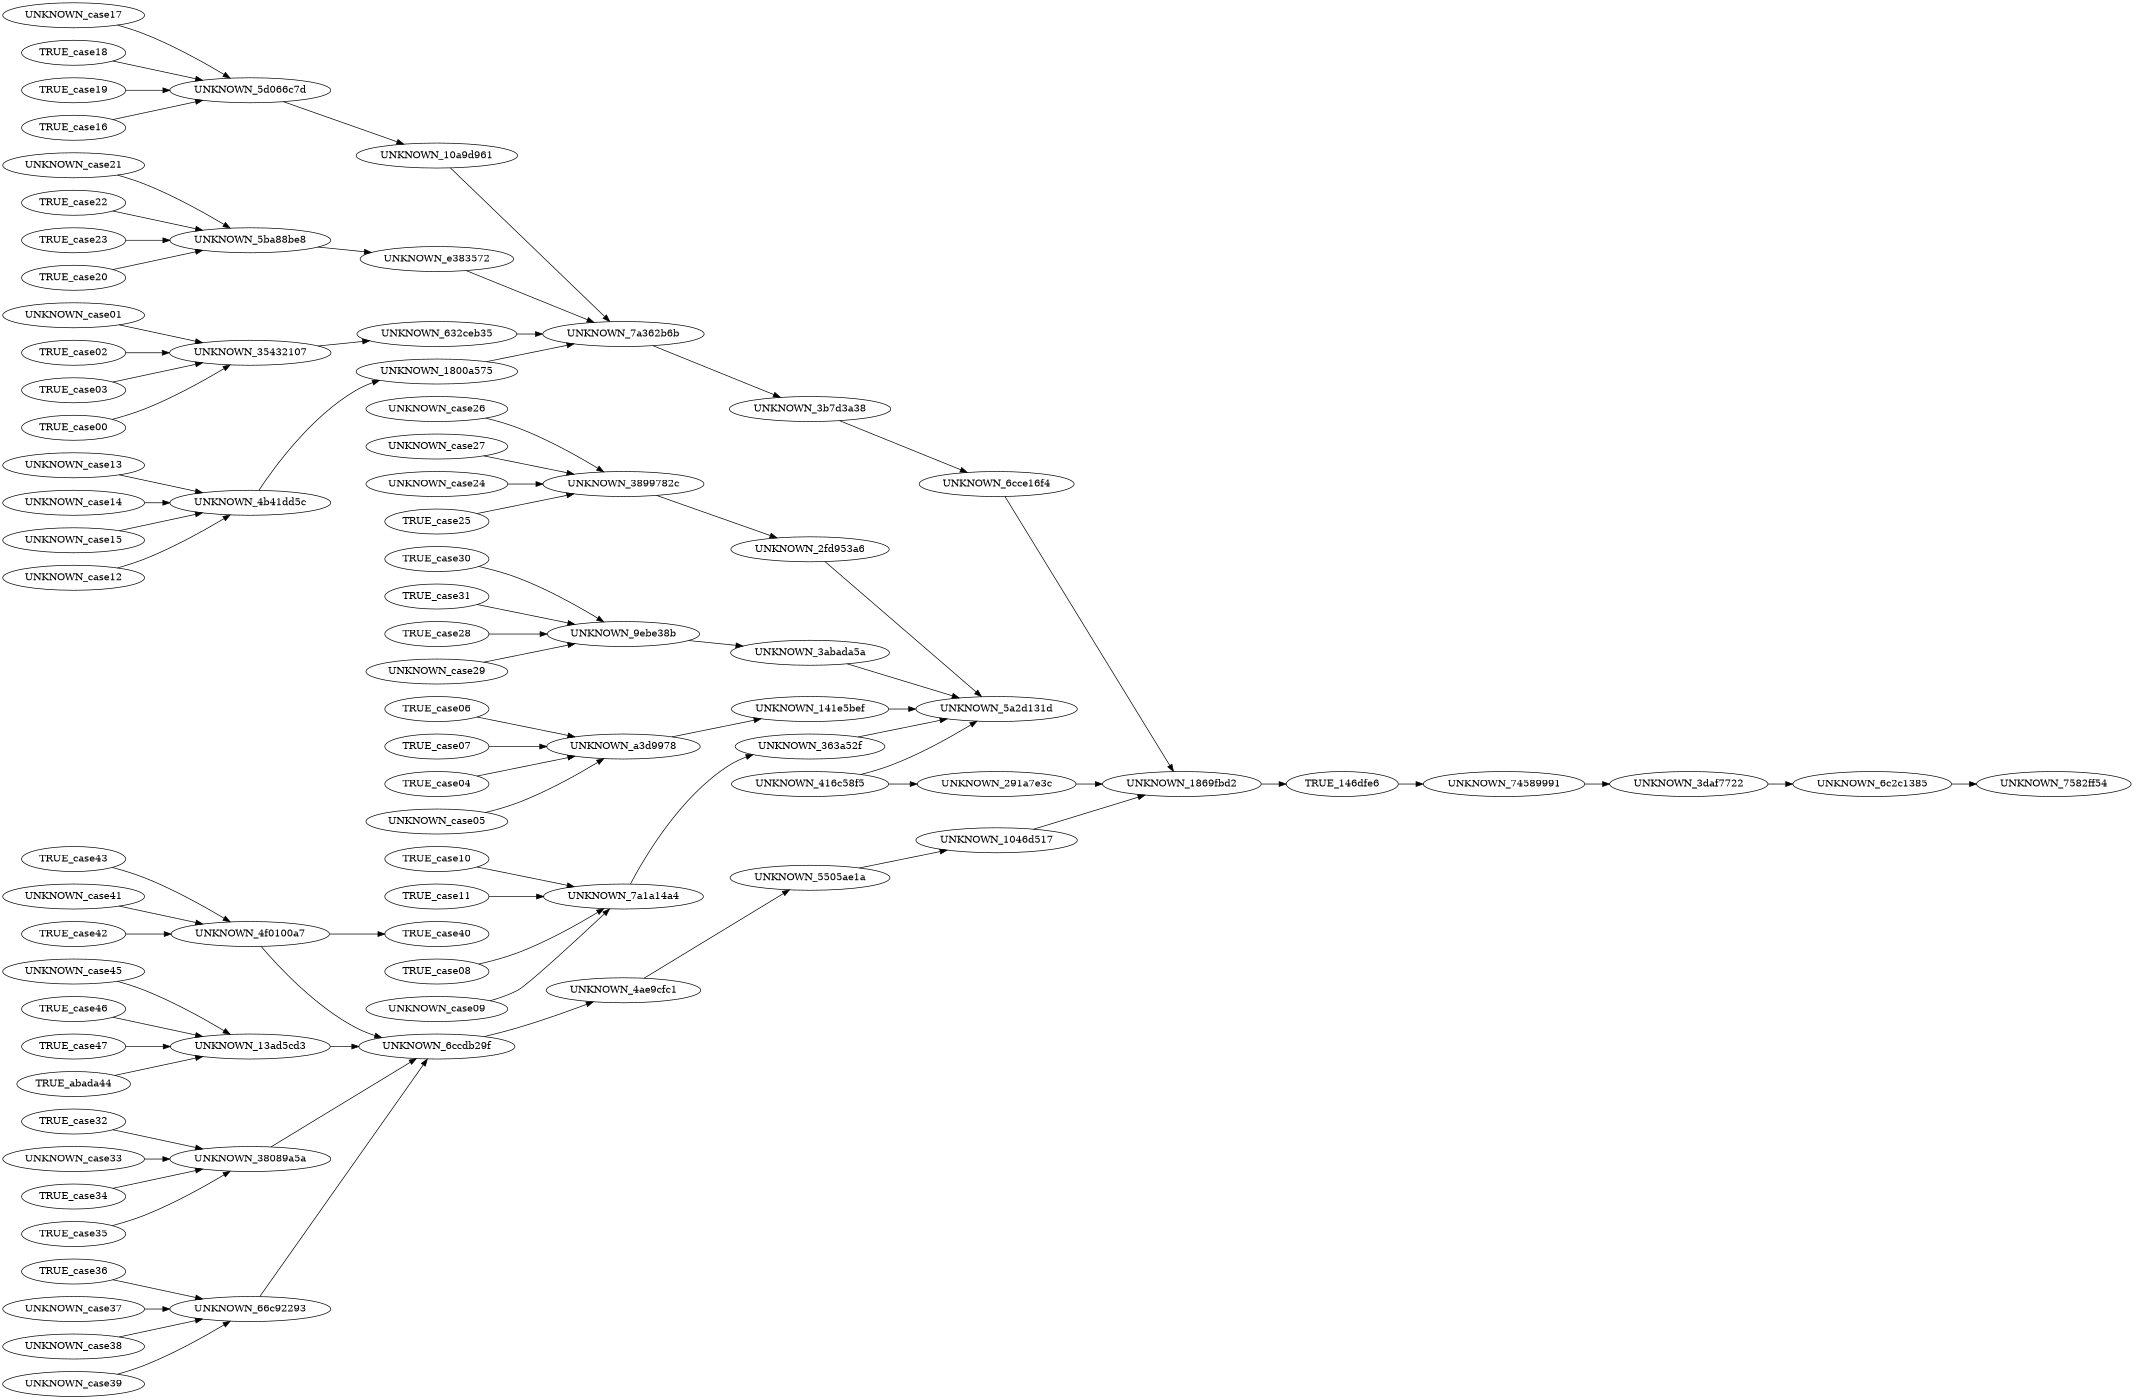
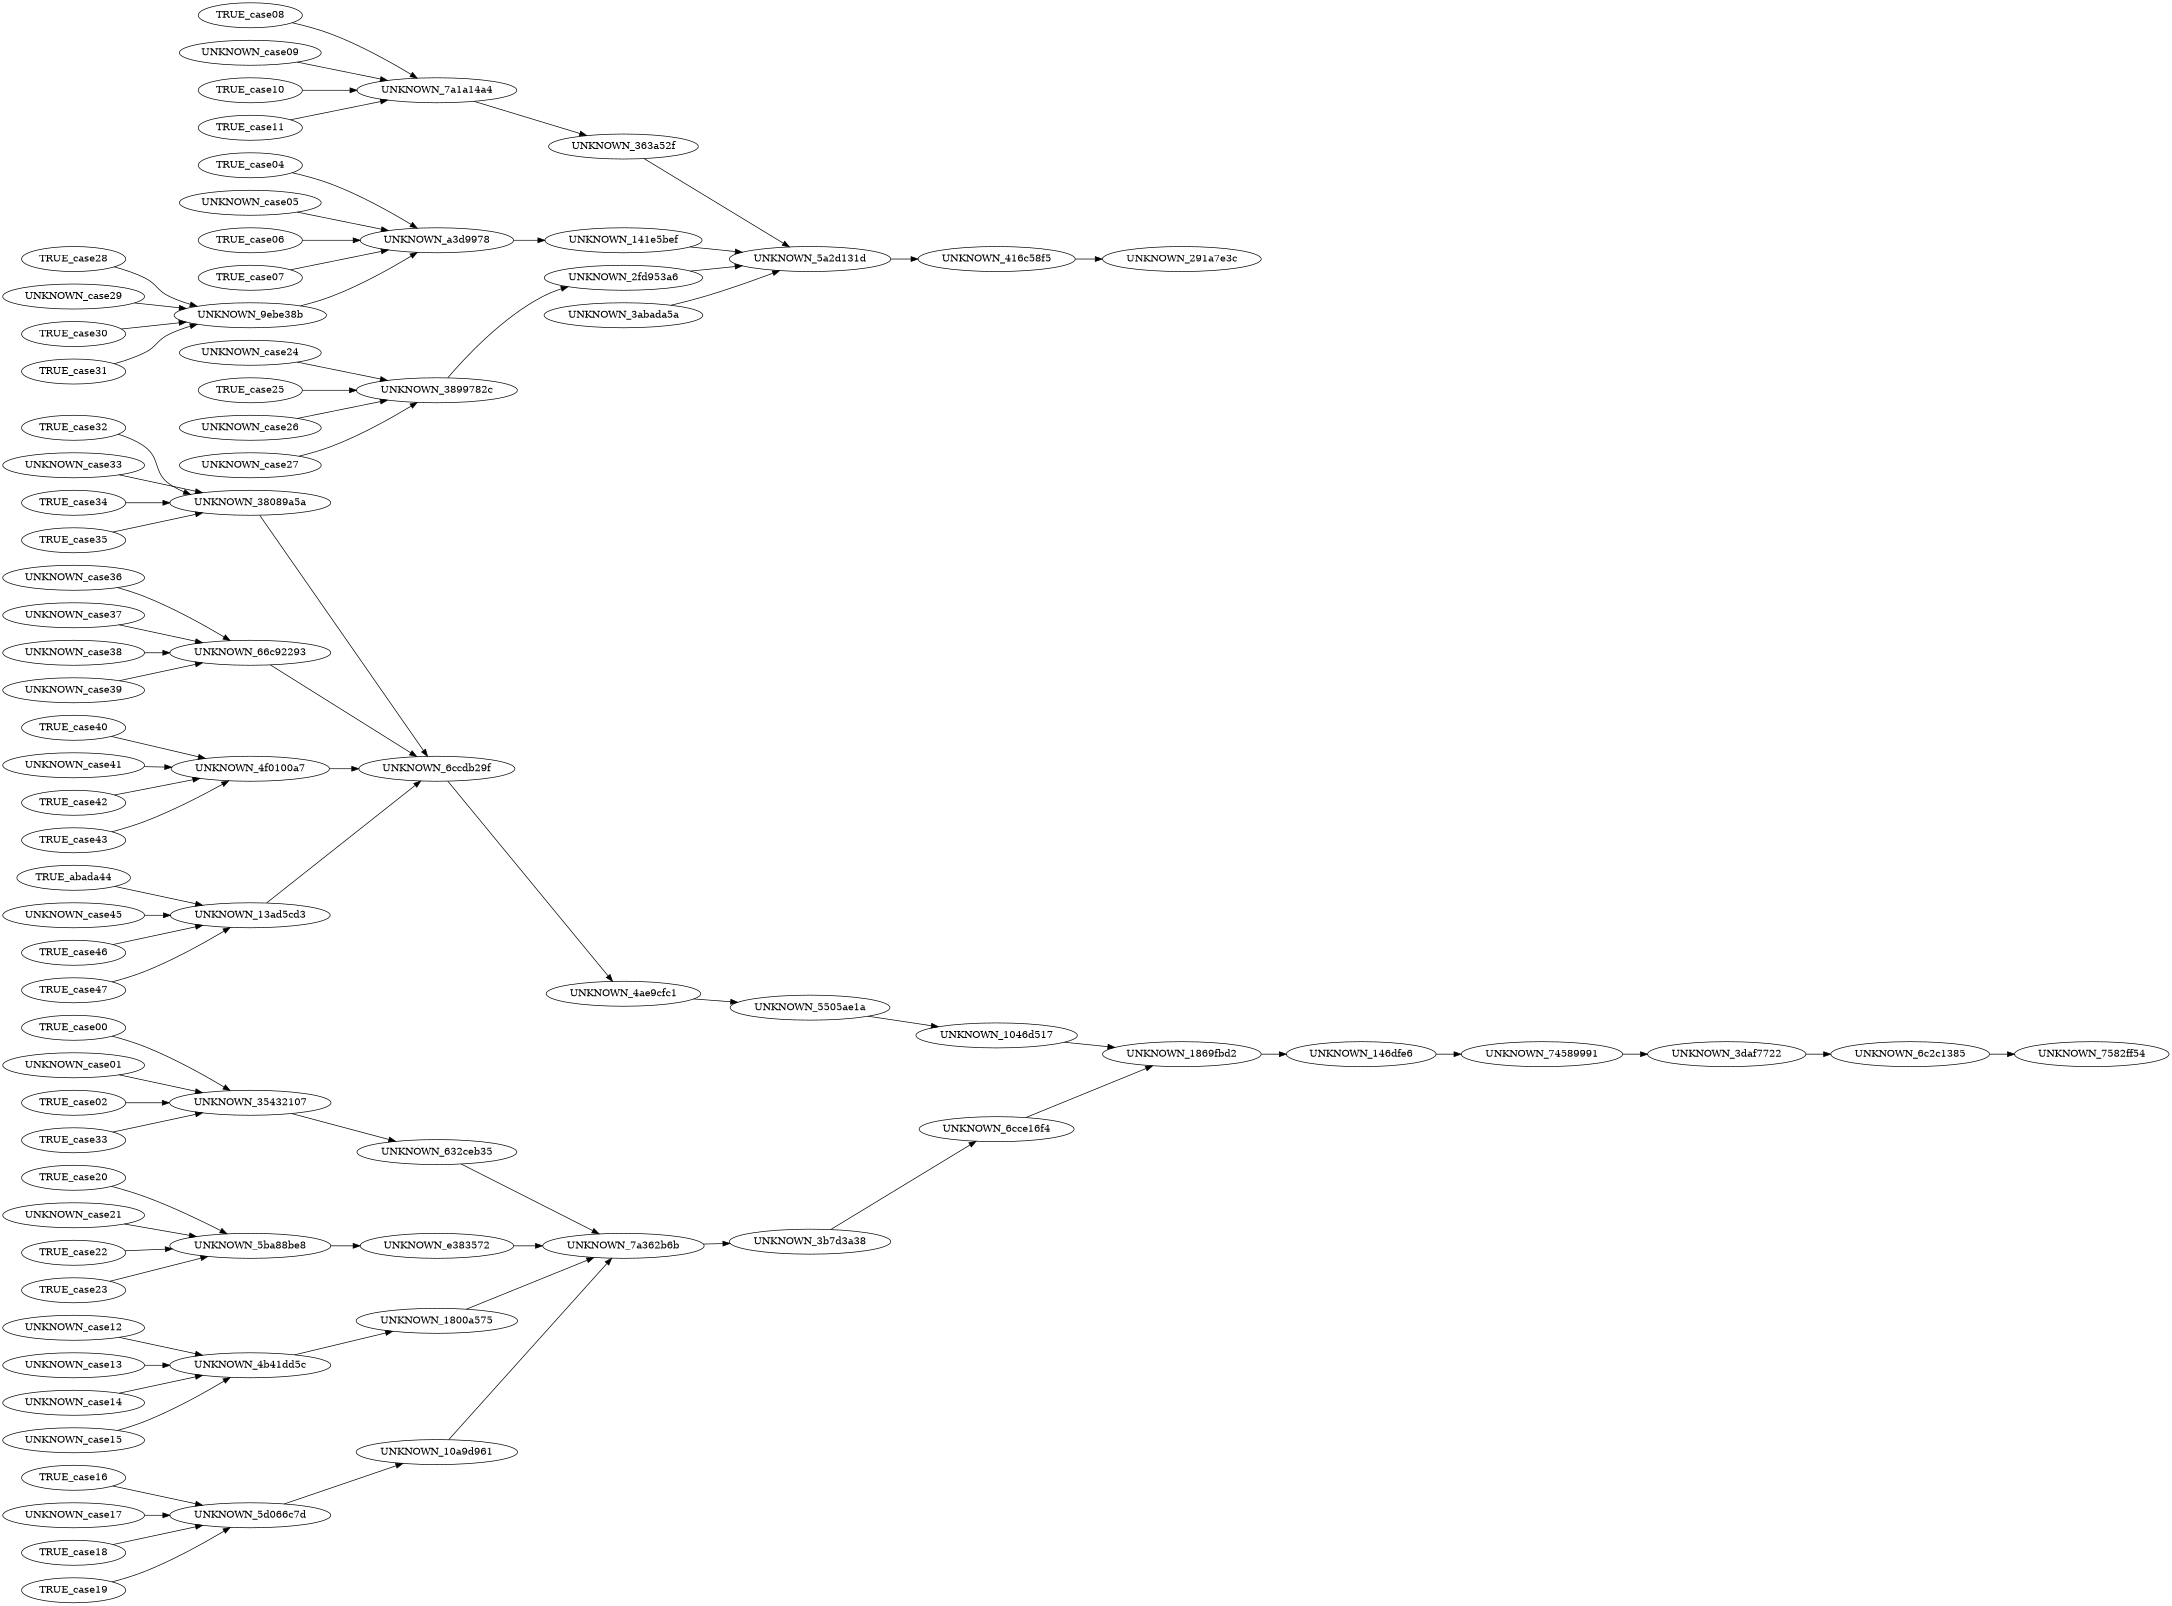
(74, 390) -> (74, 1140)
(712, 643) -> (358, 285)
(918, 754) -> (901, 259)
(1086, 784) -> none
(1342, 784) -> (1361, 1054)
(354, 934) -> (155, 747)
(74, 1272) -> (74, 578)
